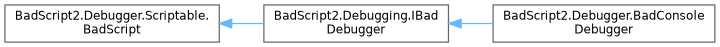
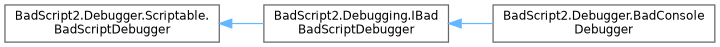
(112, 24) -> (112, 24)
(356, 24) -> (356, 24)
